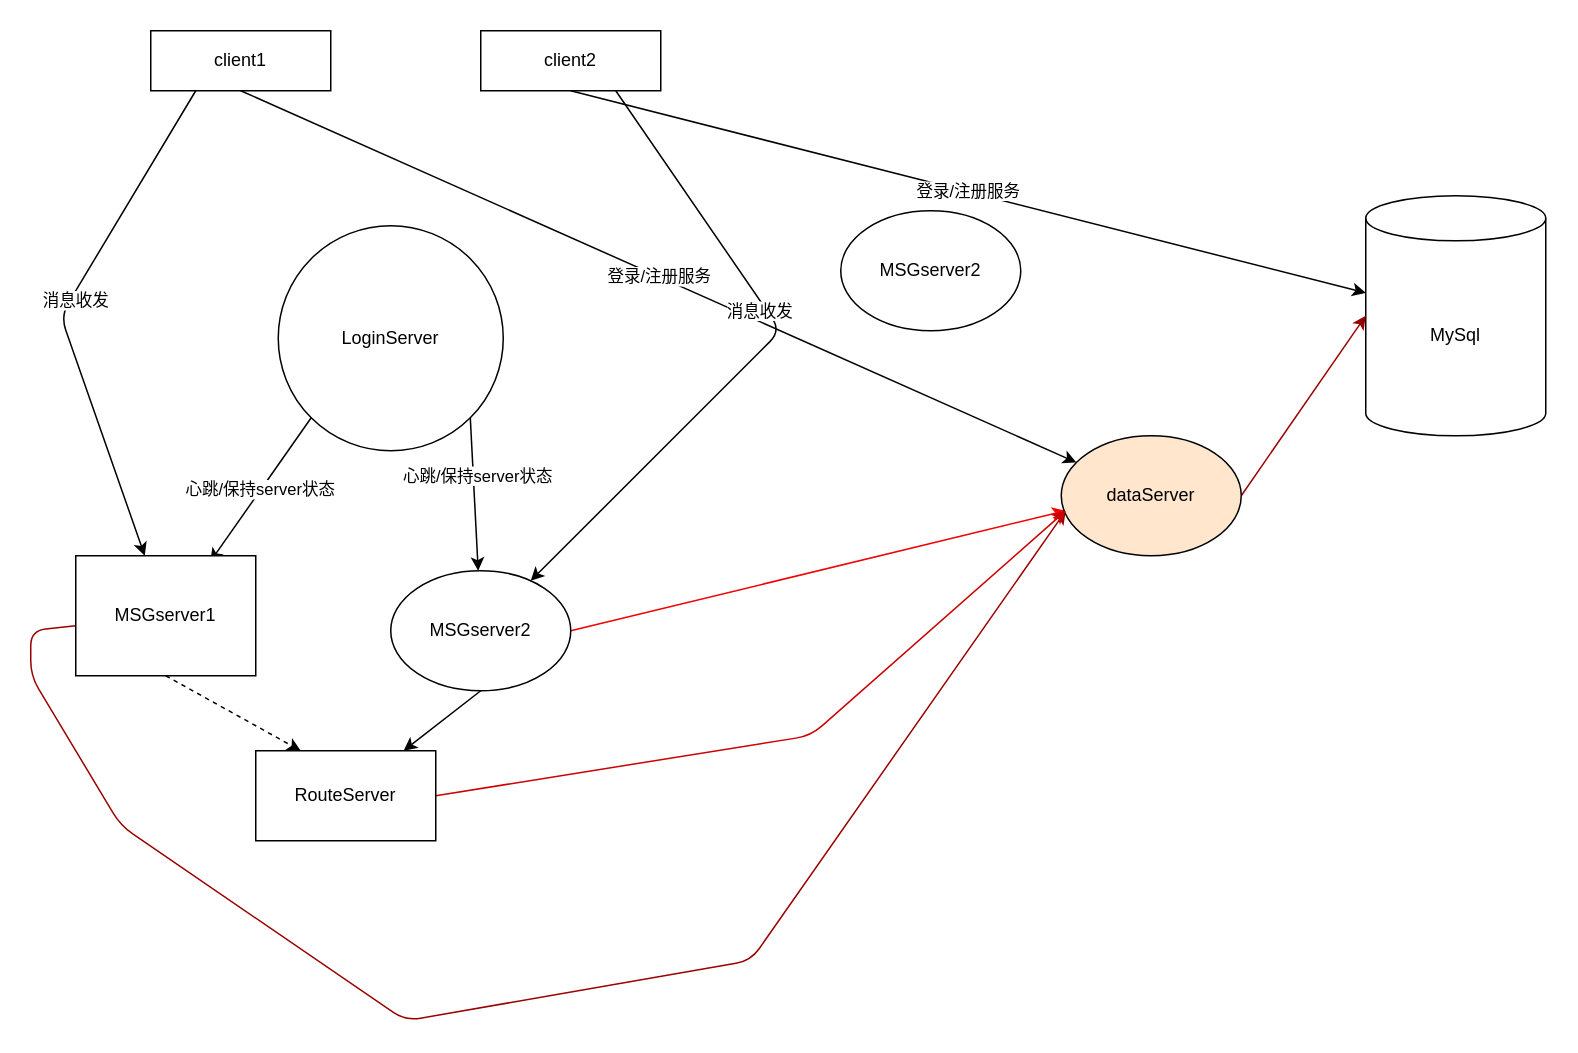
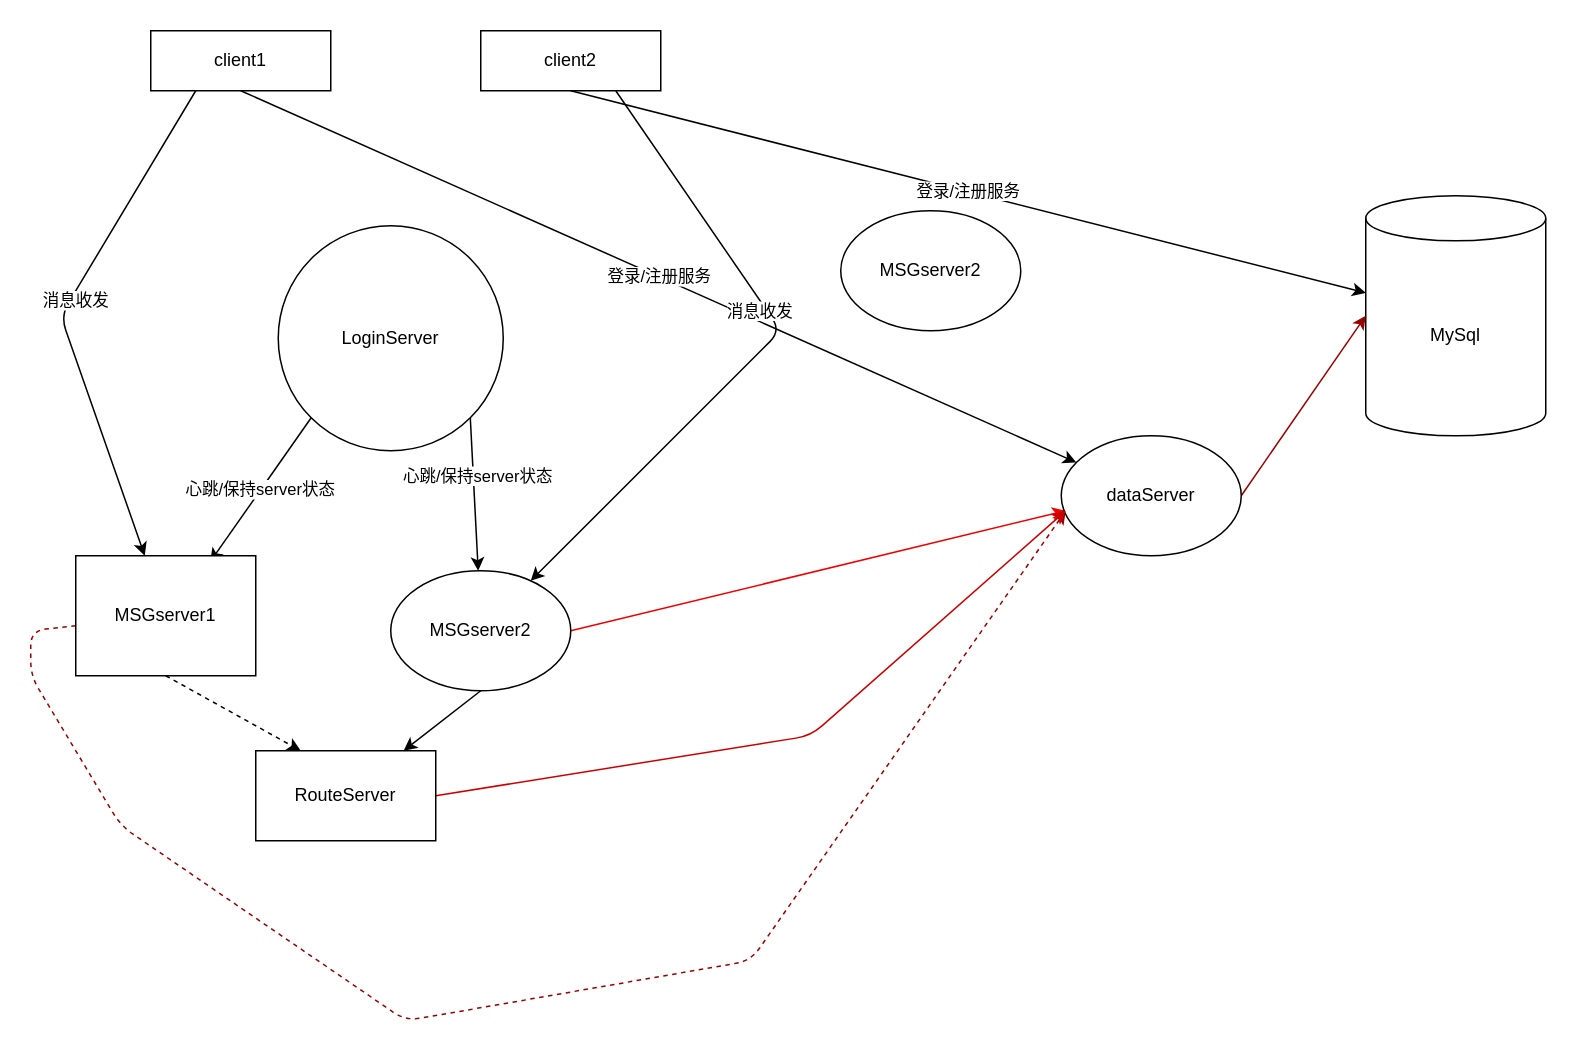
(1151, 496) -> (1151, 496)
(559, 994) -> (559, 994)
